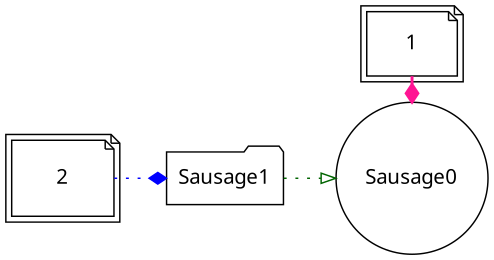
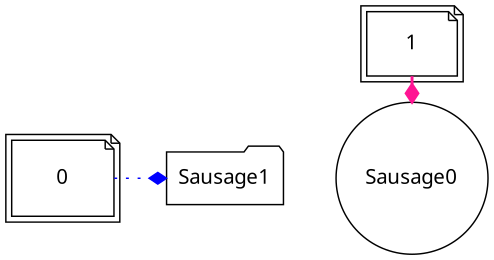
(63, 178) -> (63, 178)
(302, 178) -> none
